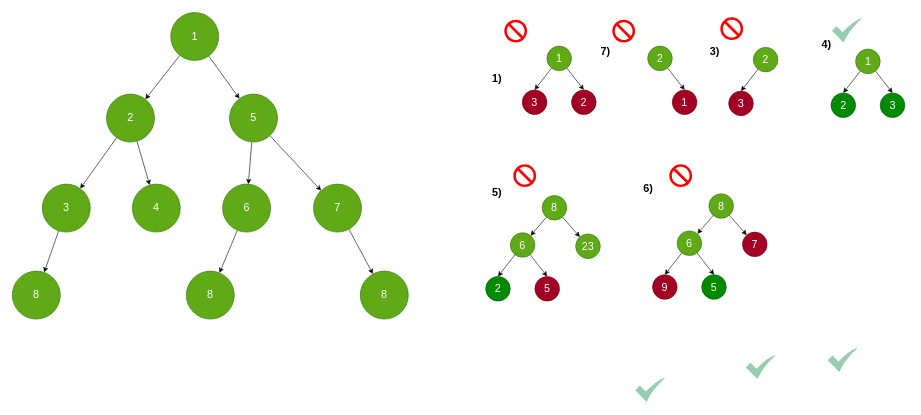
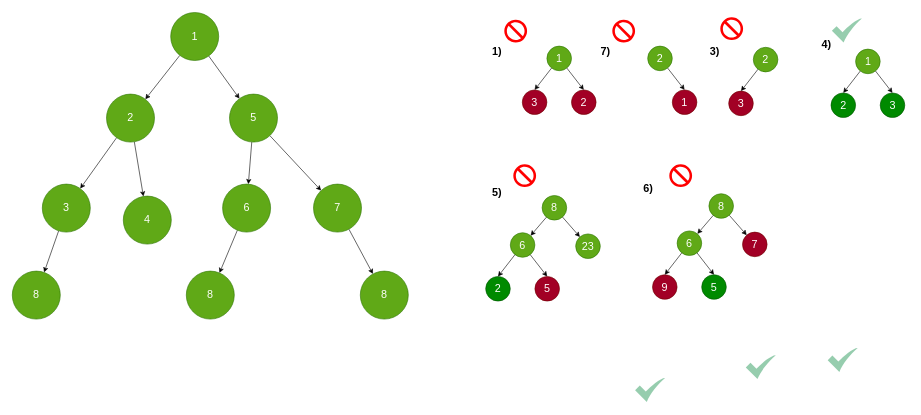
(497, 78) -> (497, 51)
(156, 208) -> (147, 220)
